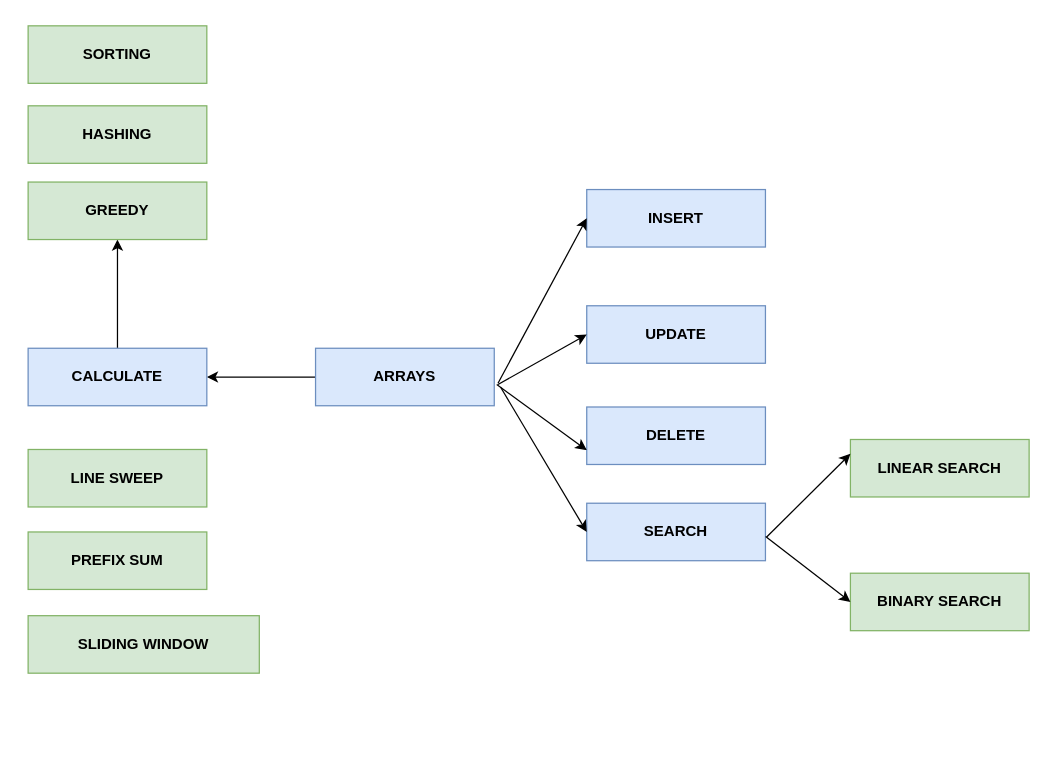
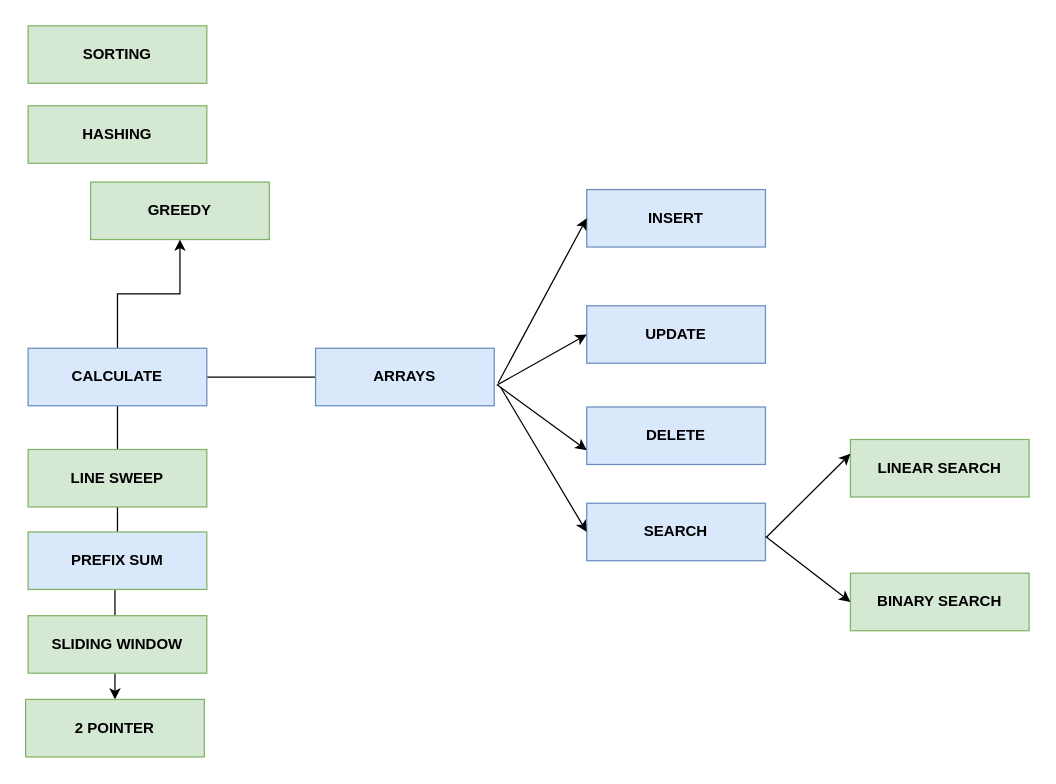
(118, 211) -> (180, 211)
(217, 377) -> (213, 377)
none -> (118, 428)
(118, 561) -> (118, 561)
(144, 644) -> (118, 644)
none -> (115, 728)
